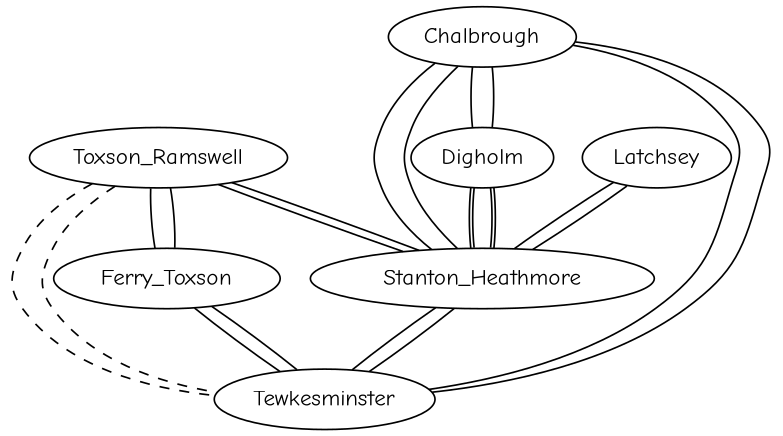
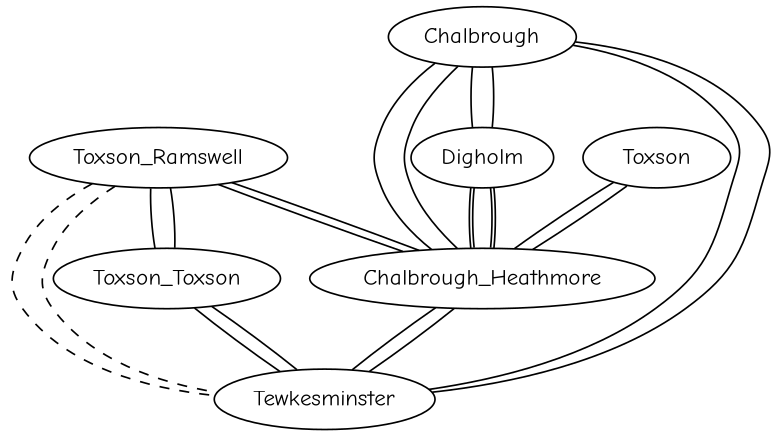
(657, 158) -> (657, 158)
(167, 279) -> (167, 279)
(482, 279) -> (482, 279)
